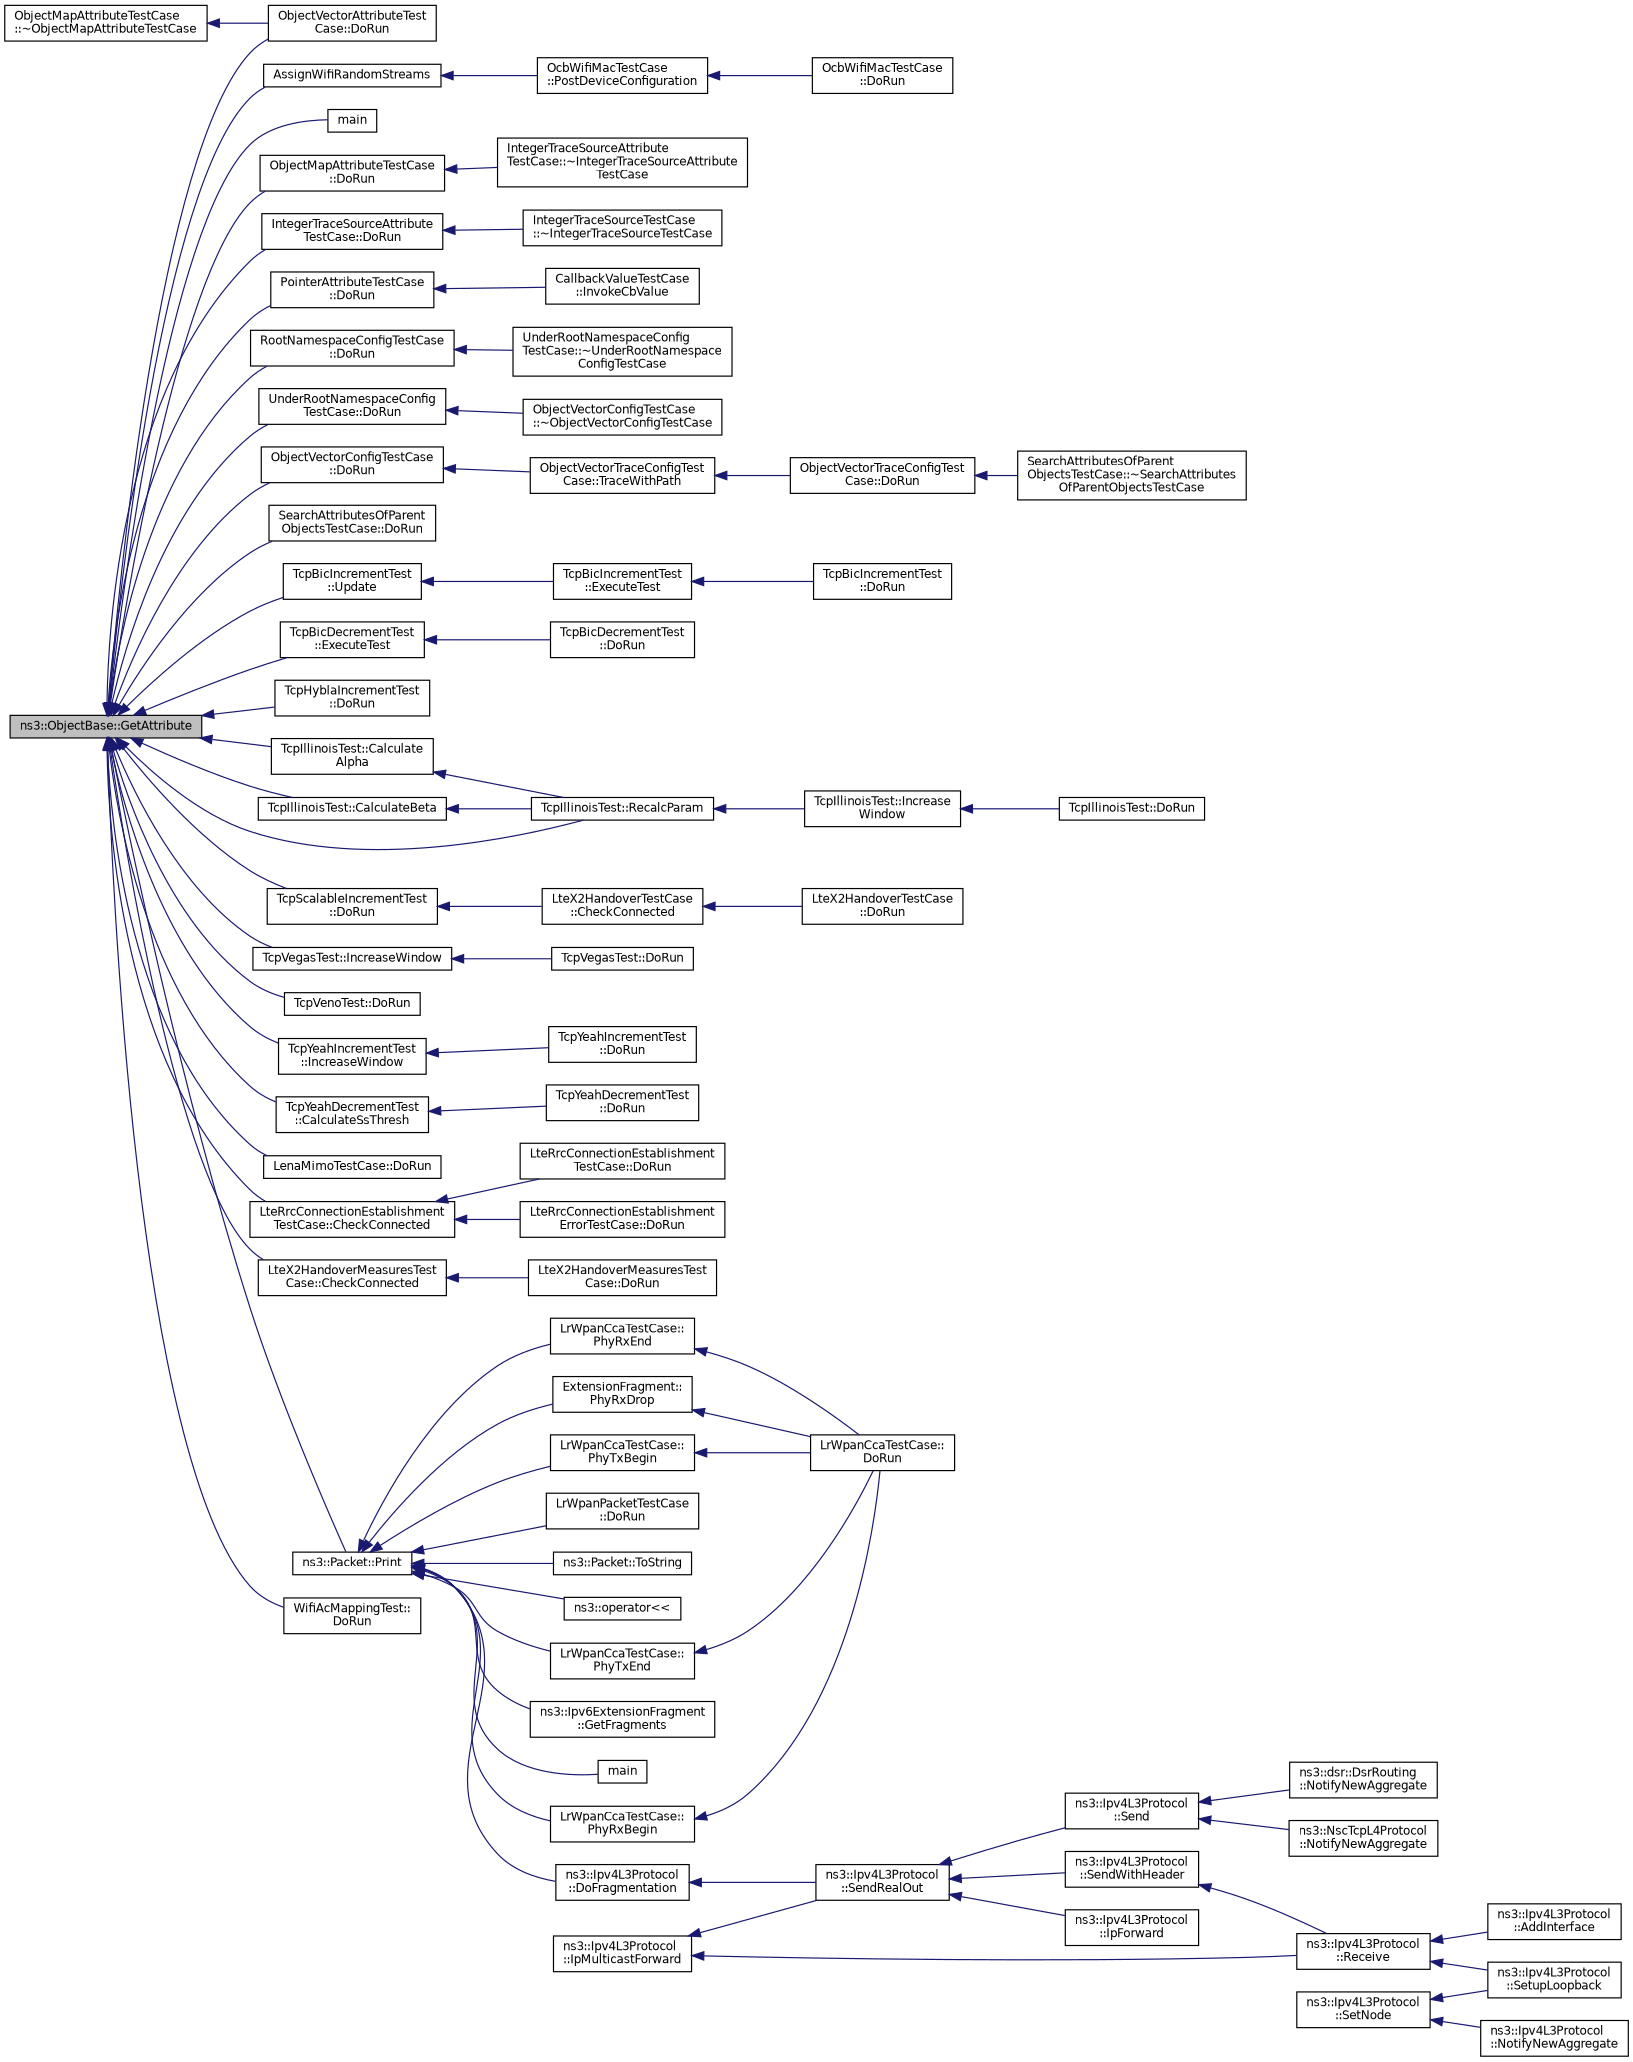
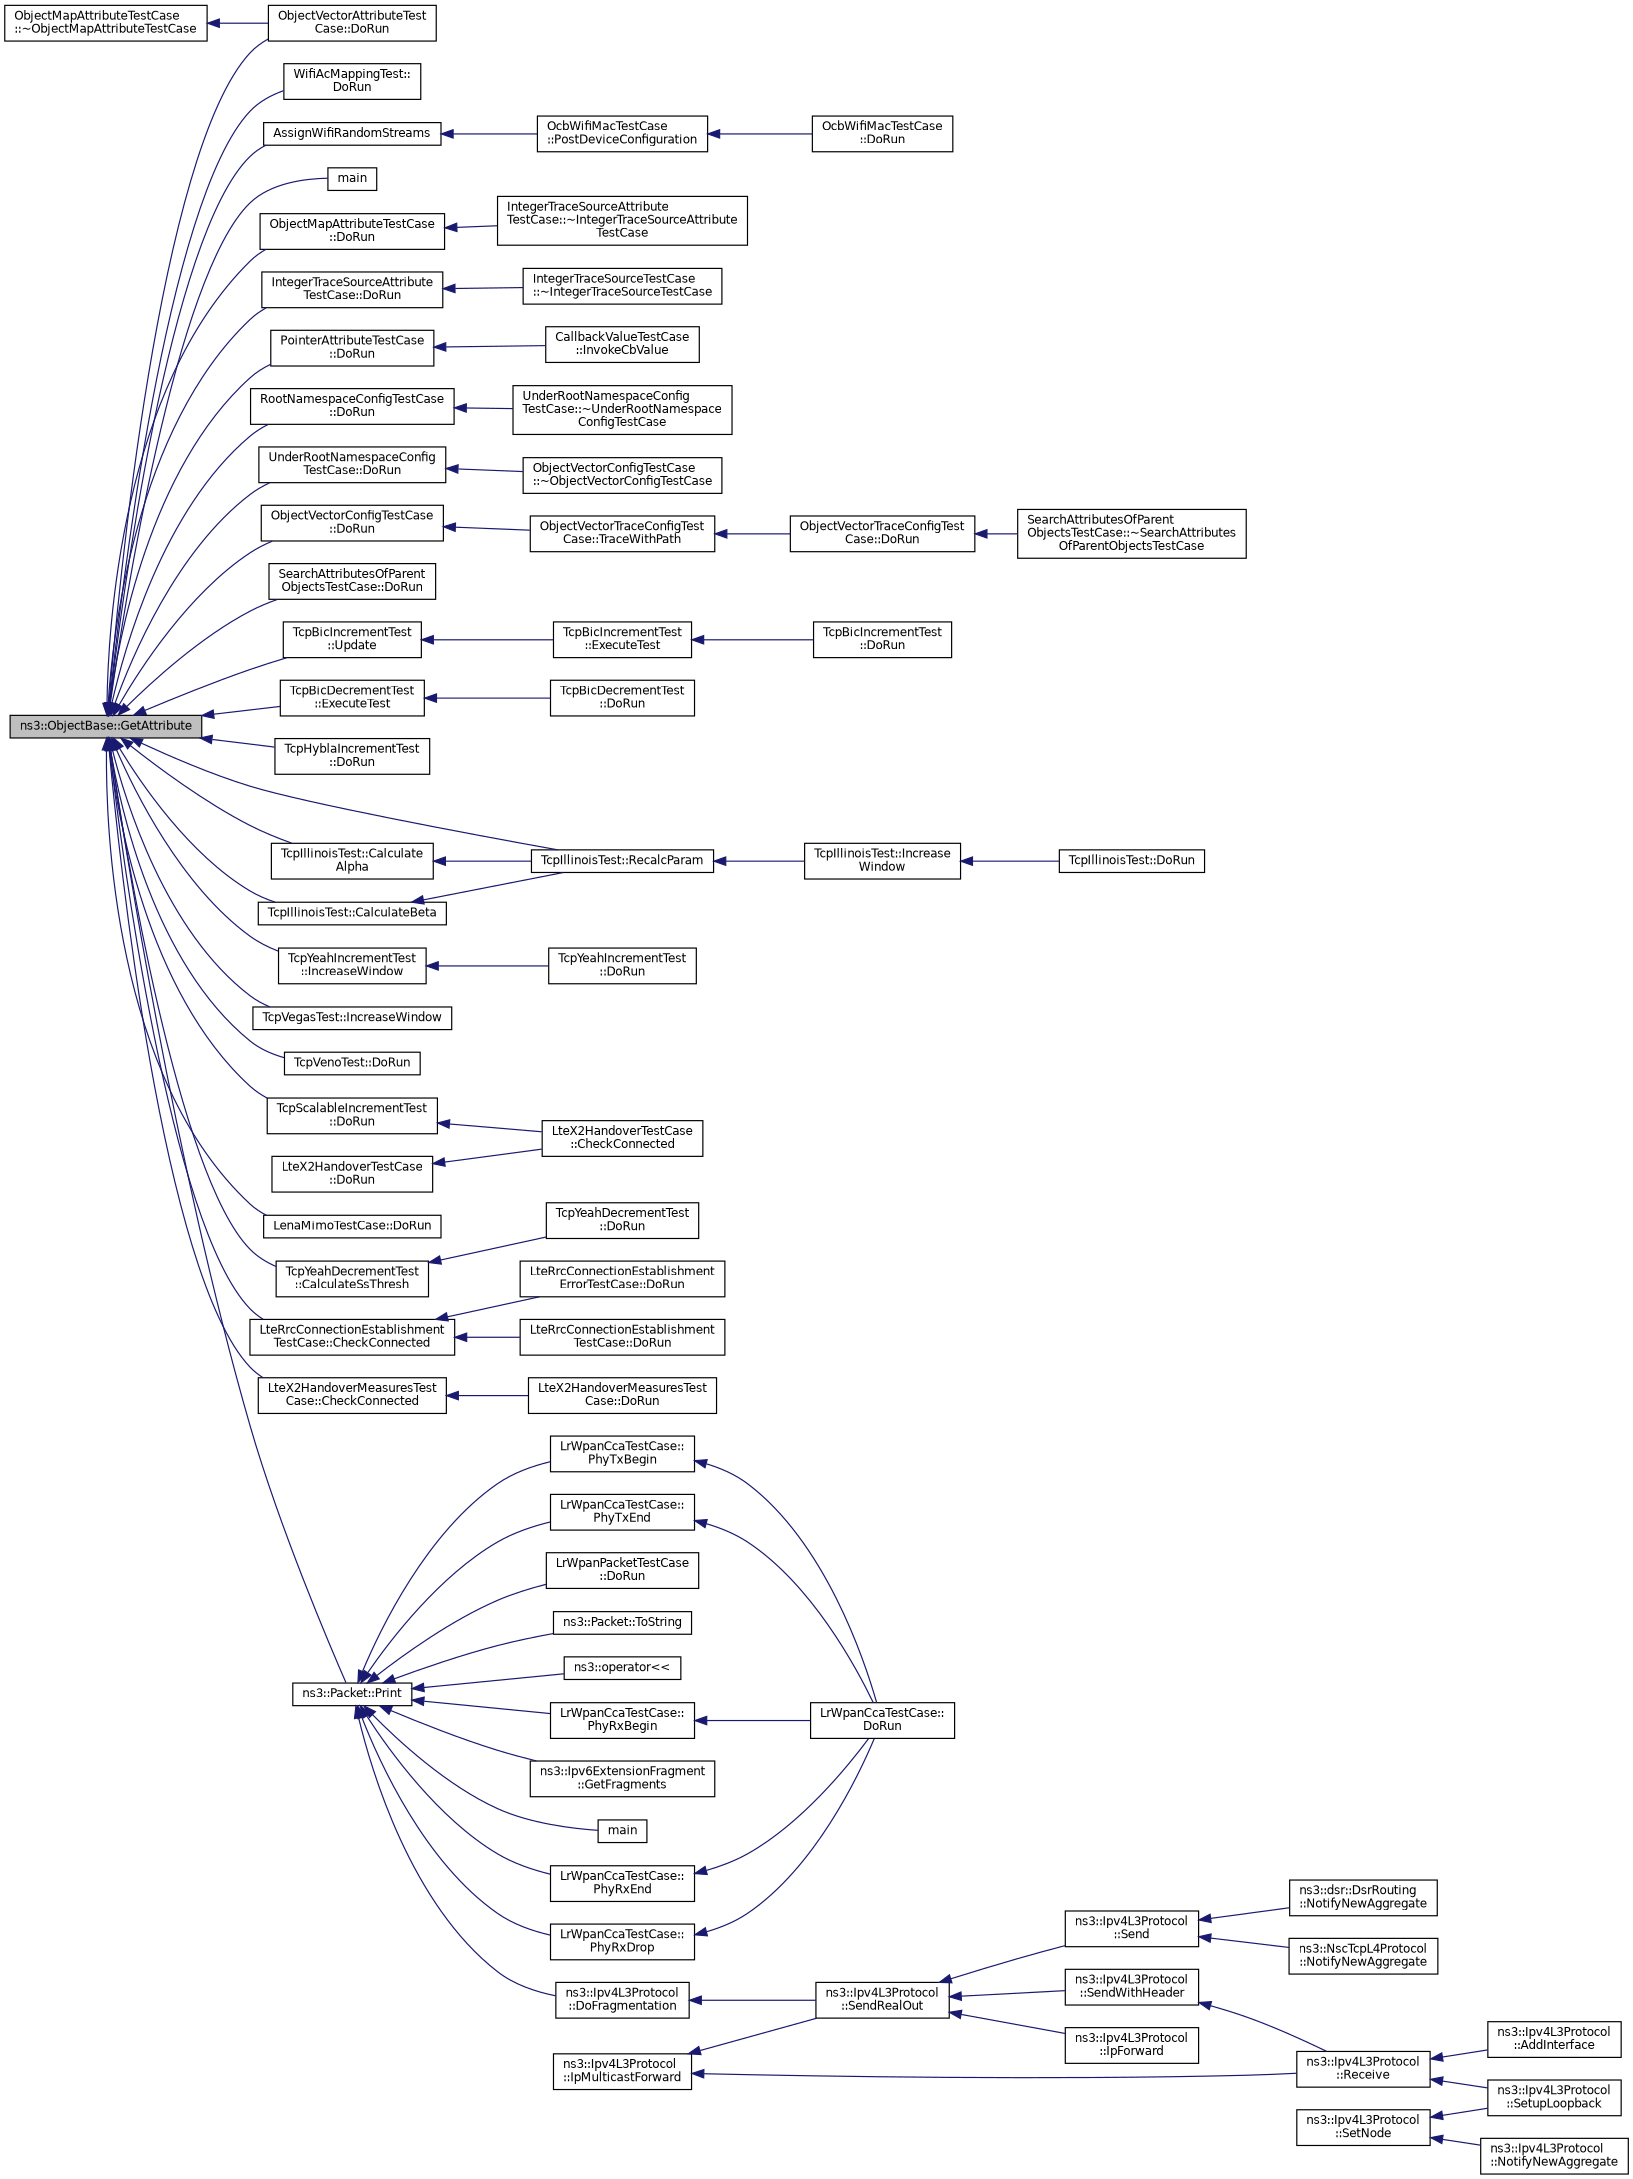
(759, 906) -> (493, 1156)
(623, 959) -> none
(623, 1394) -> (623, 1942)
